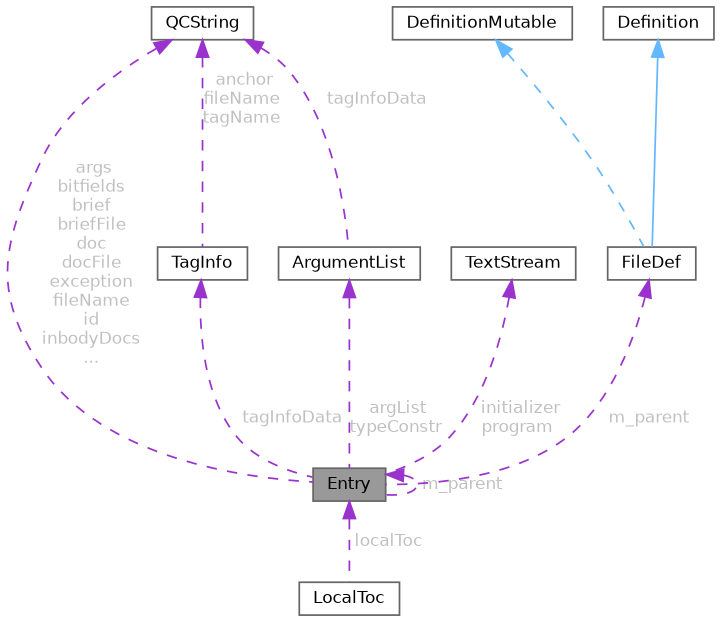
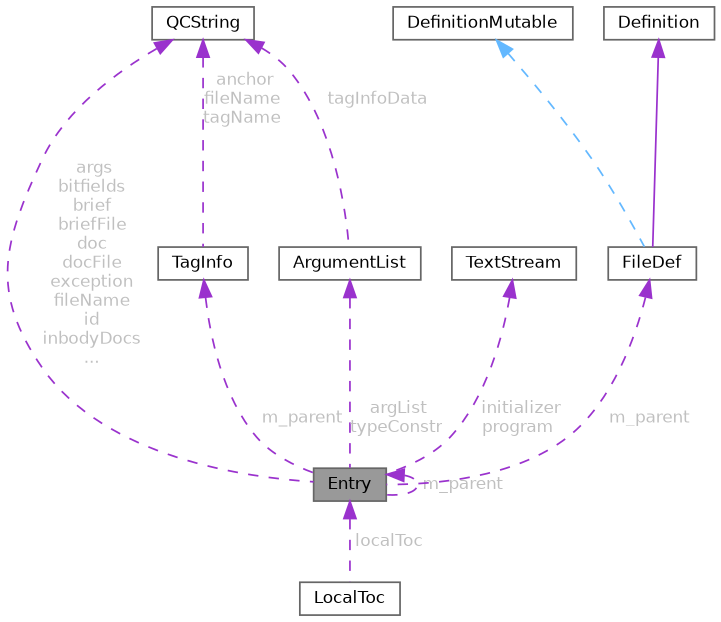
(655, 152) -> (656, 152)
(290, 418) -> (300, 418)
